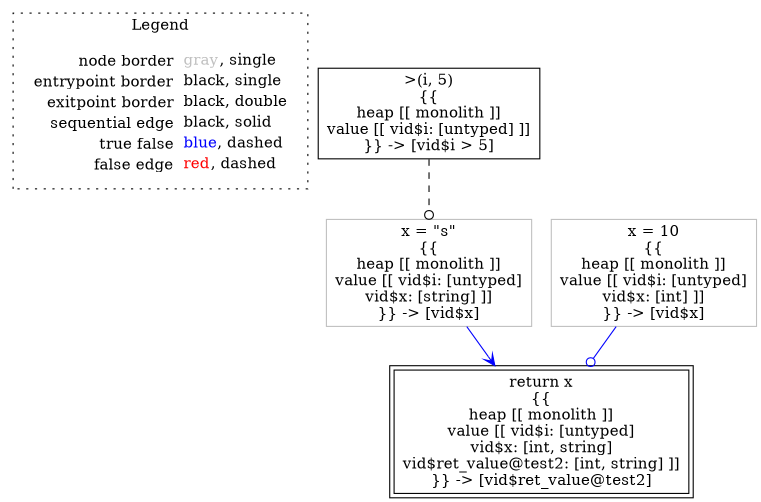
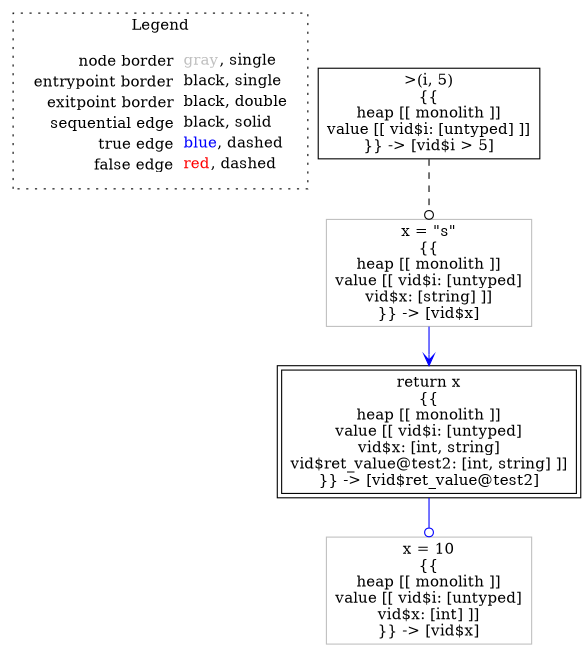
(139, 144) -> (139, 144)
(605, 342) -> (429, 513)
